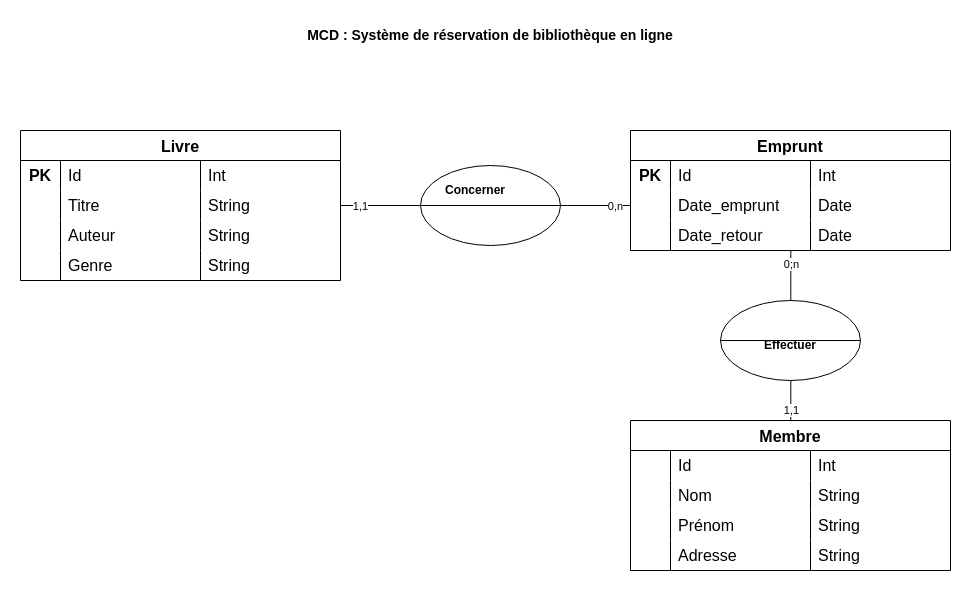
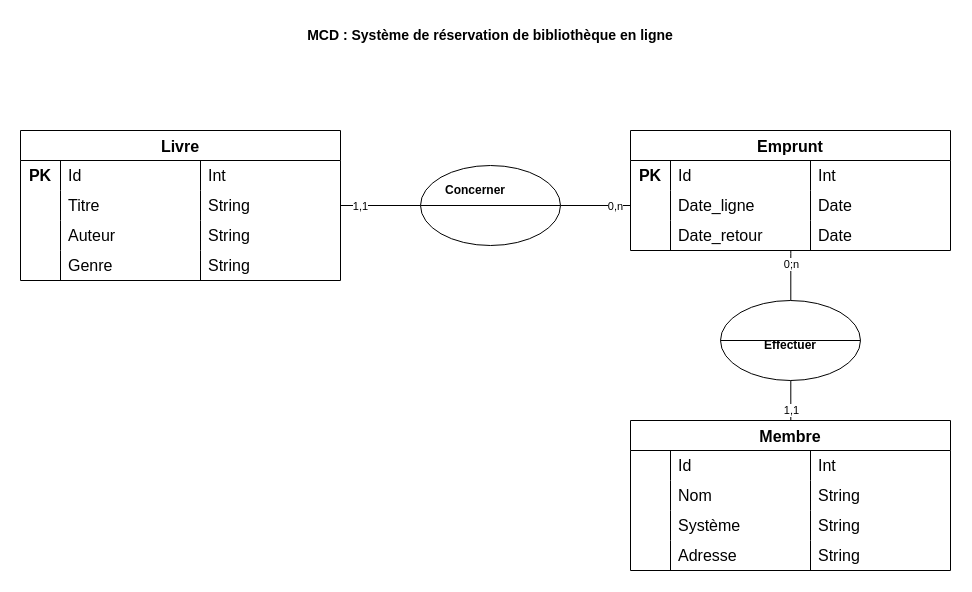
(732, 206) -> (719, 206)
(705, 526) -> (710, 526)
